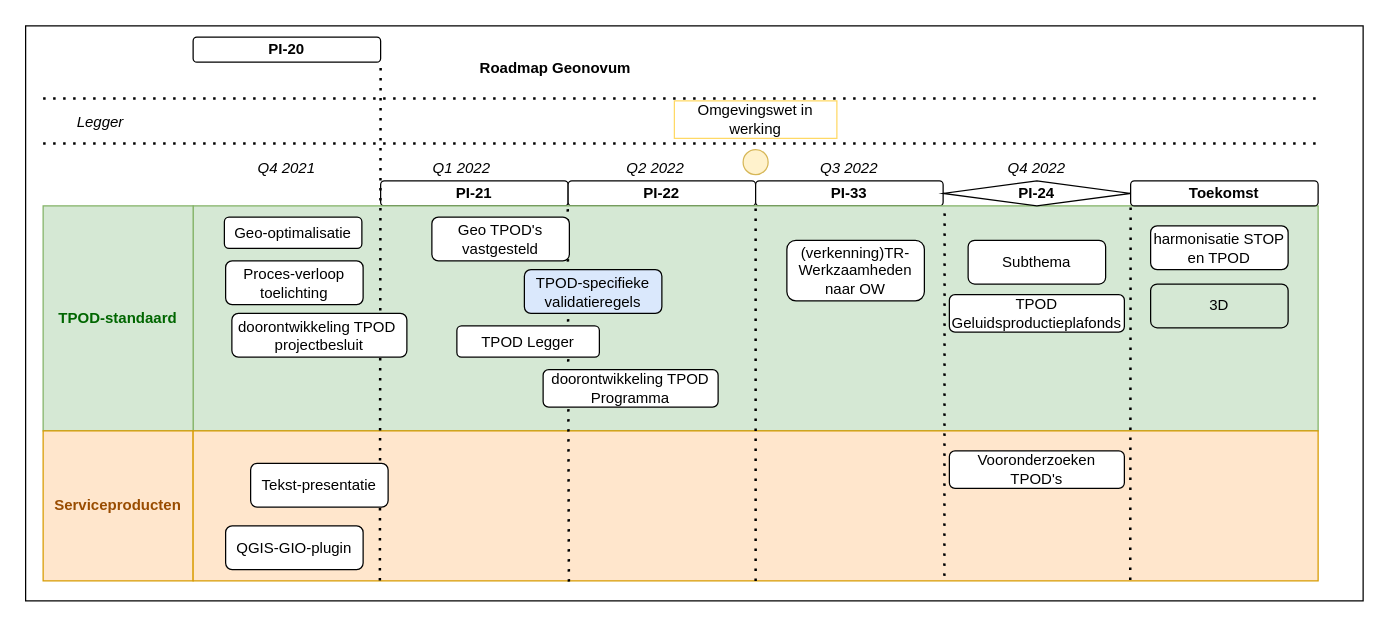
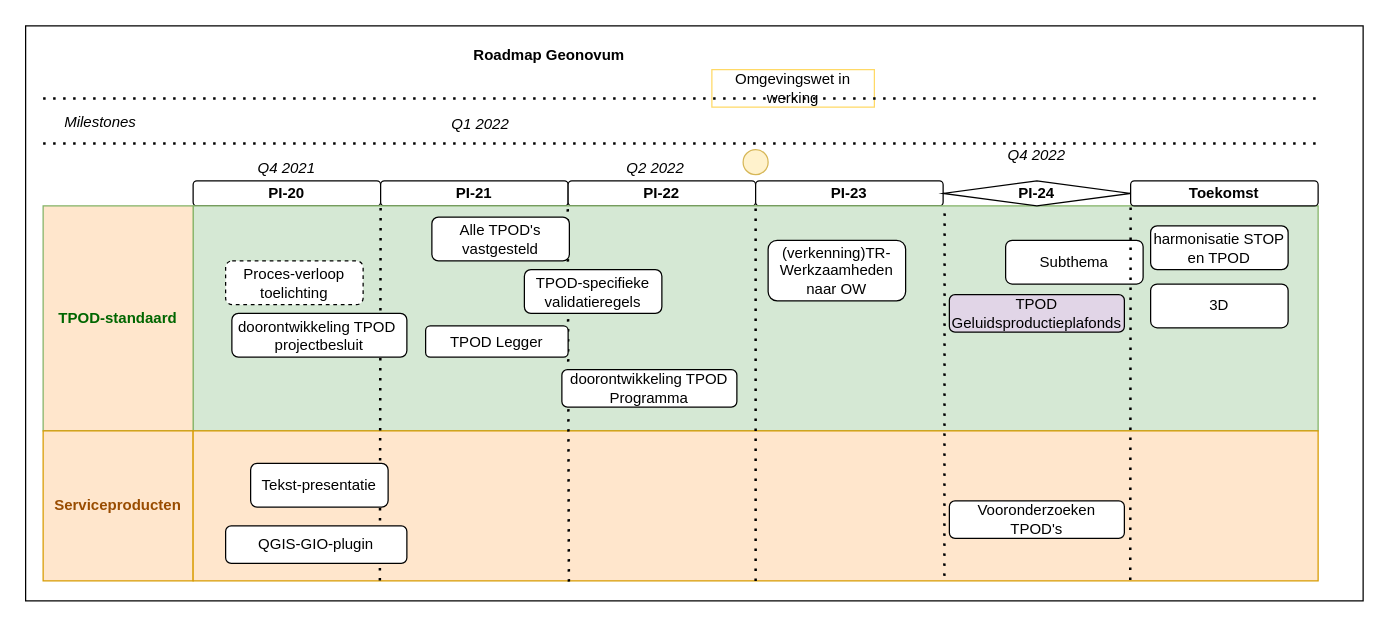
(287, 49) -> (287, 193)
(556, 68) -> (549, 56)
(756, 119) -> (793, 88)
(101, 122) -> (101, 122)
(462, 168) -> (481, 124)
(849, 168) -> none
(1037, 168) -> (1037, 156)
(849, 193) -> (849, 193)
(293, 233) -> none
(501, 239) -> (501, 239)
(1037, 262) -> (1074, 262)
(856, 270) -> (837, 270)
(294, 283) -> (294, 283)
(593, 291) -> (593, 291)
(1219, 306) -> (1219, 306)
(1037, 313) -> (1037, 313)
(118, 318) -> (118, 318)
(528, 341) -> (497, 341)
(631, 388) -> (649, 388)
(1037, 469) -> (1037, 519)
(294, 548) -> (316, 544)
